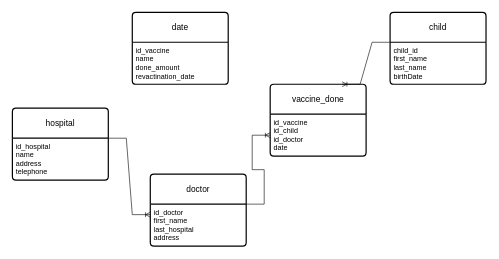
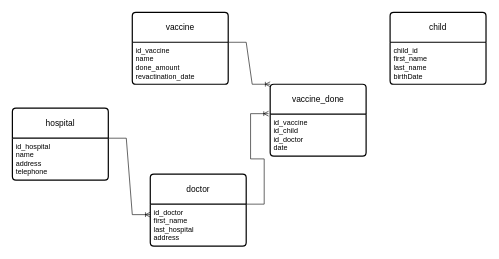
(180, 27) -> (180, 27)
(368, 56) -> none
none -> (249, 64)
(252, 159) -> (251, 129)
